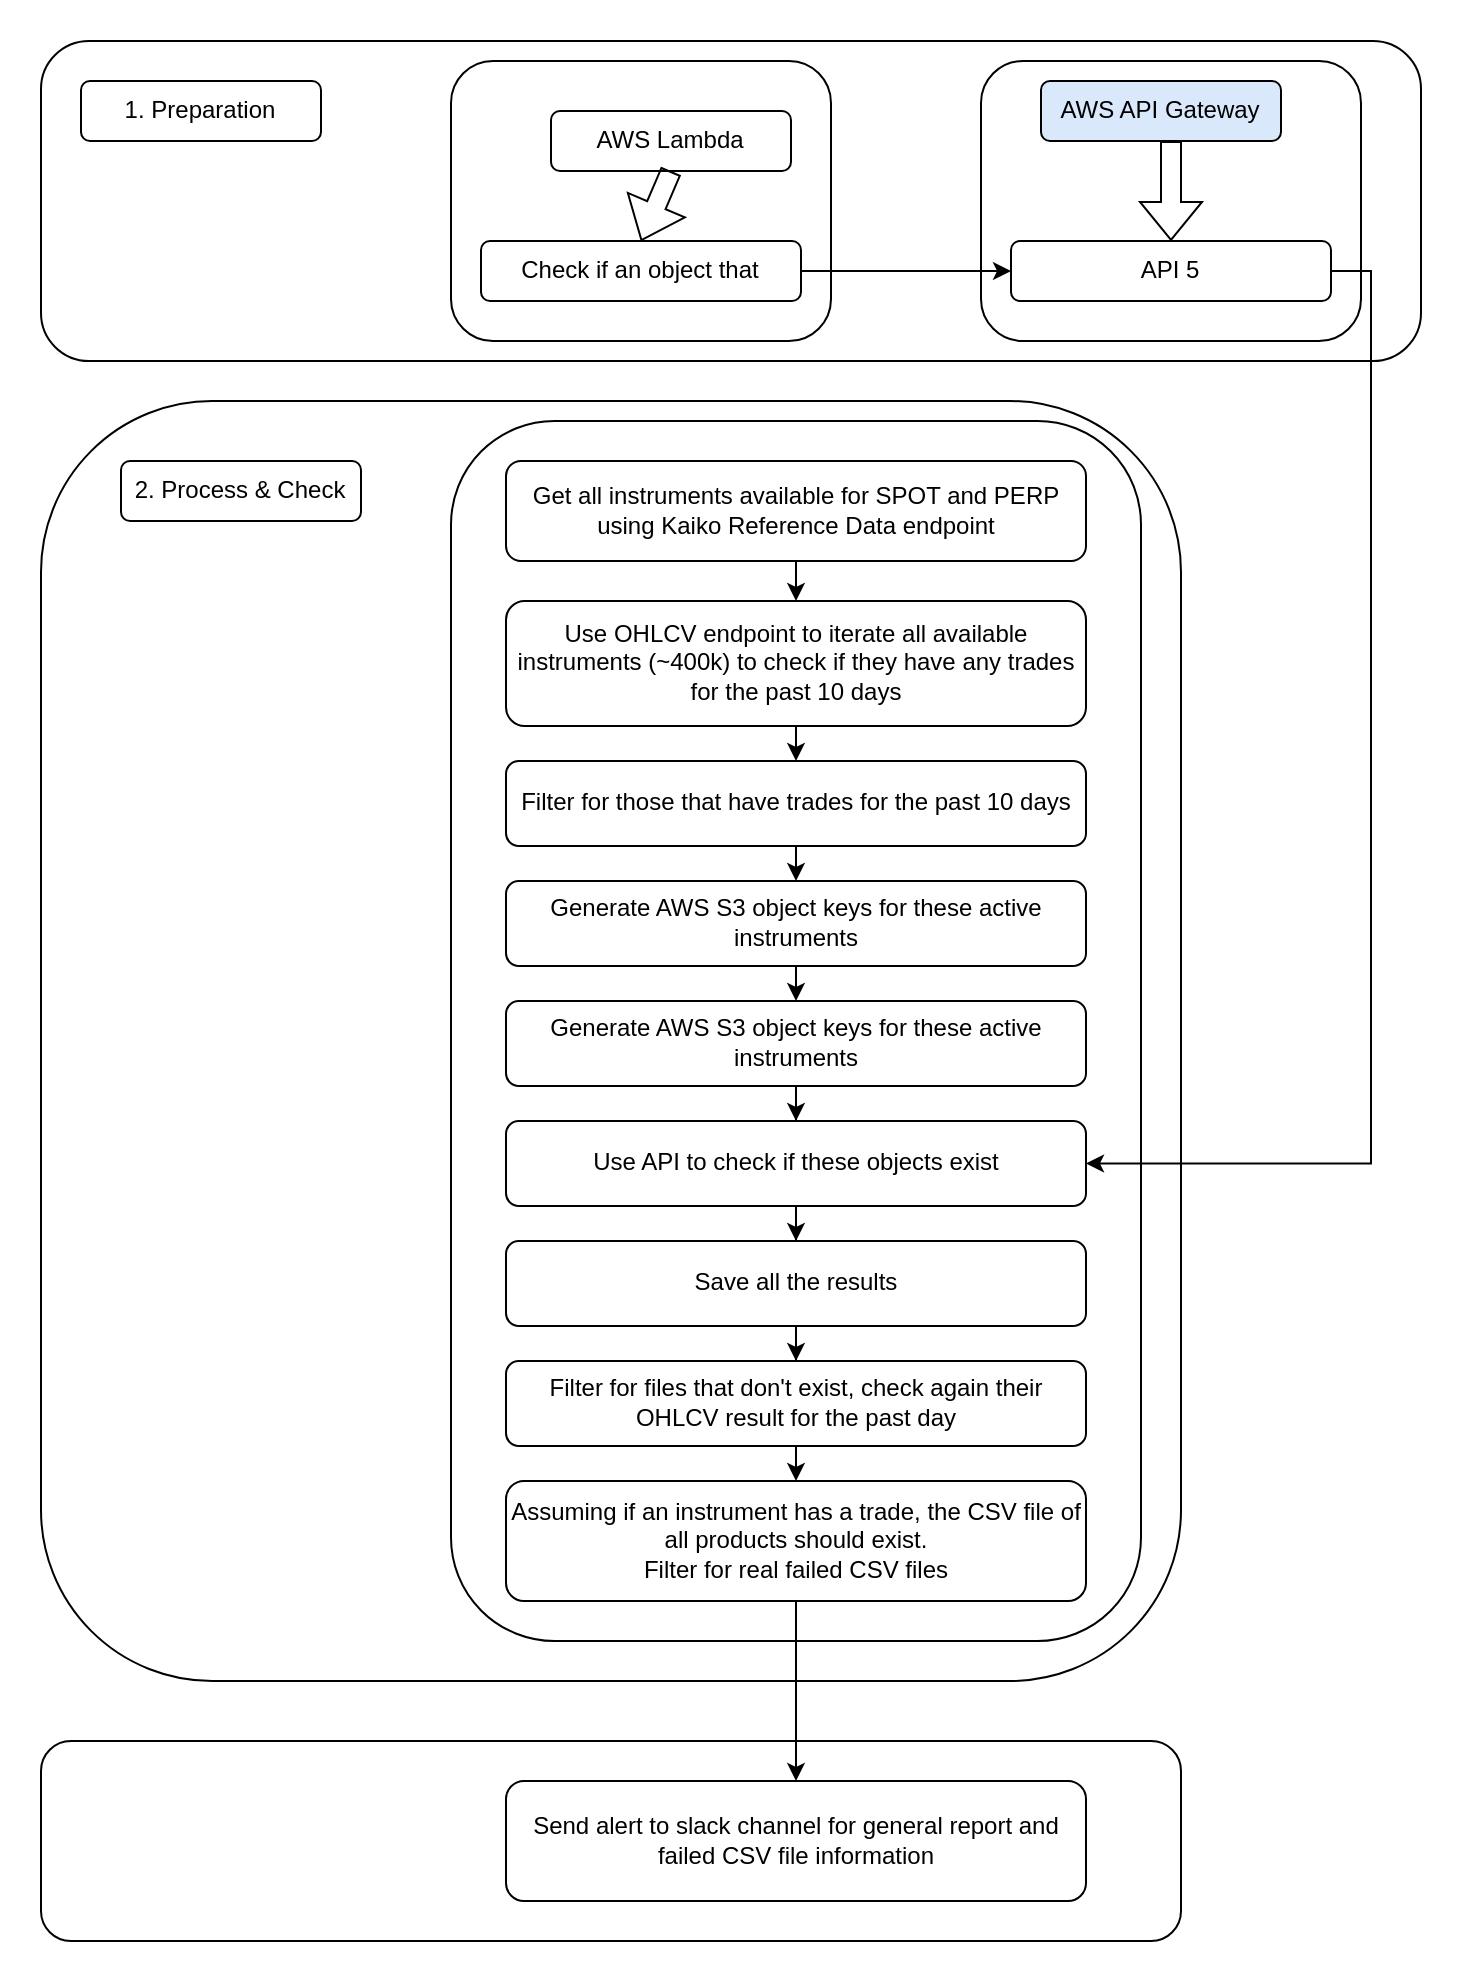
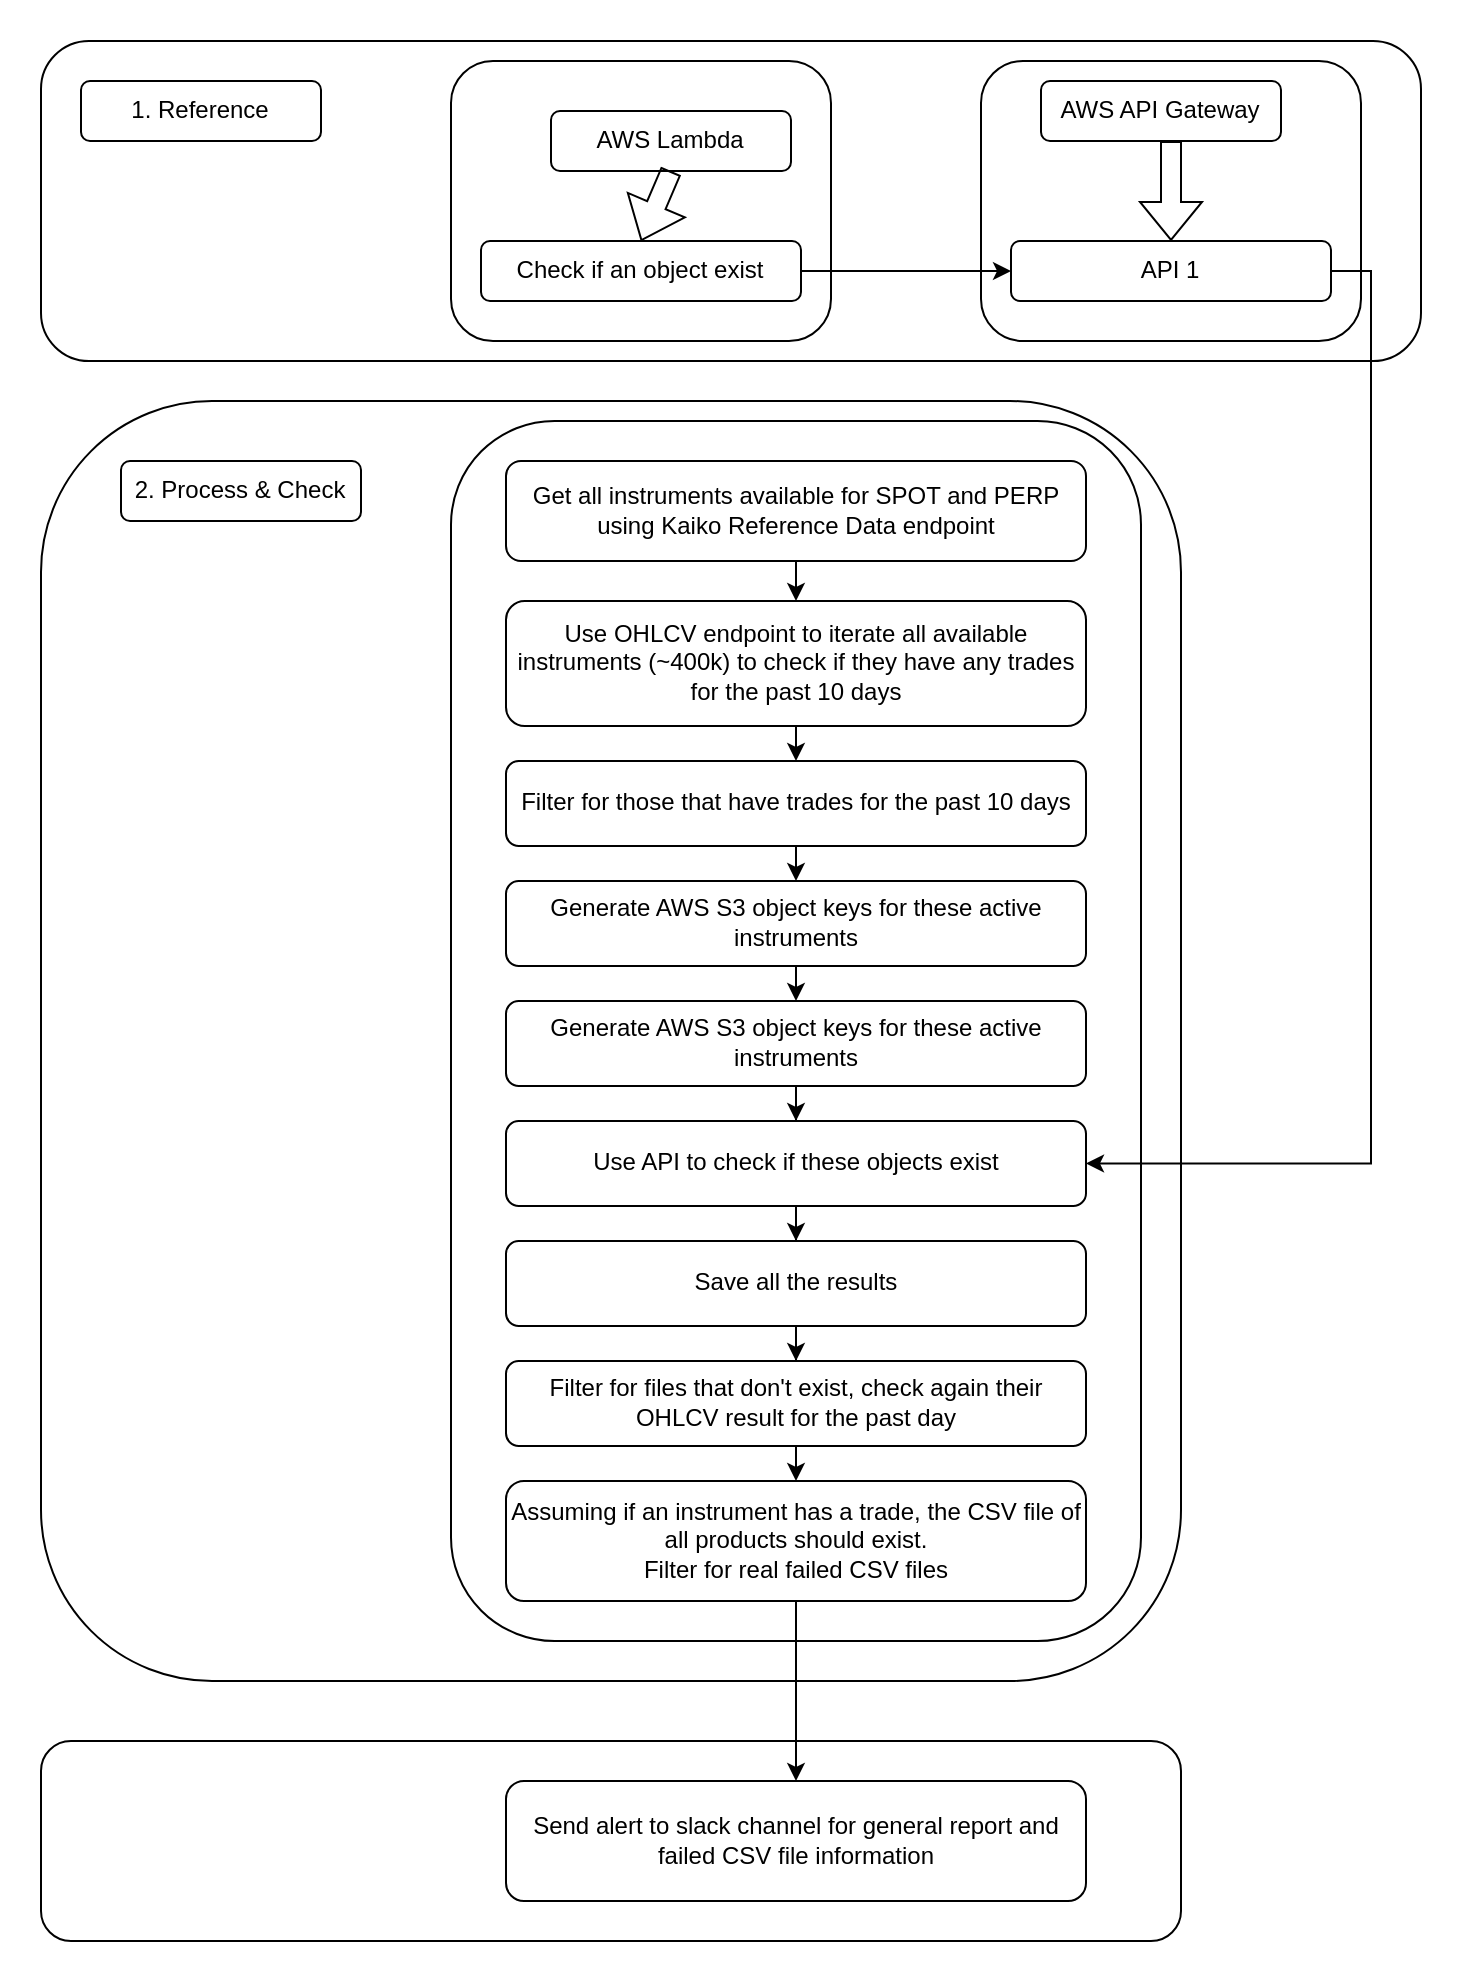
(201, 111) -> (201, 111)
(1161, 111) -> (1161, 111)
(641, 271) -> (641, 271)
(1171, 271) -> (1171, 271)
